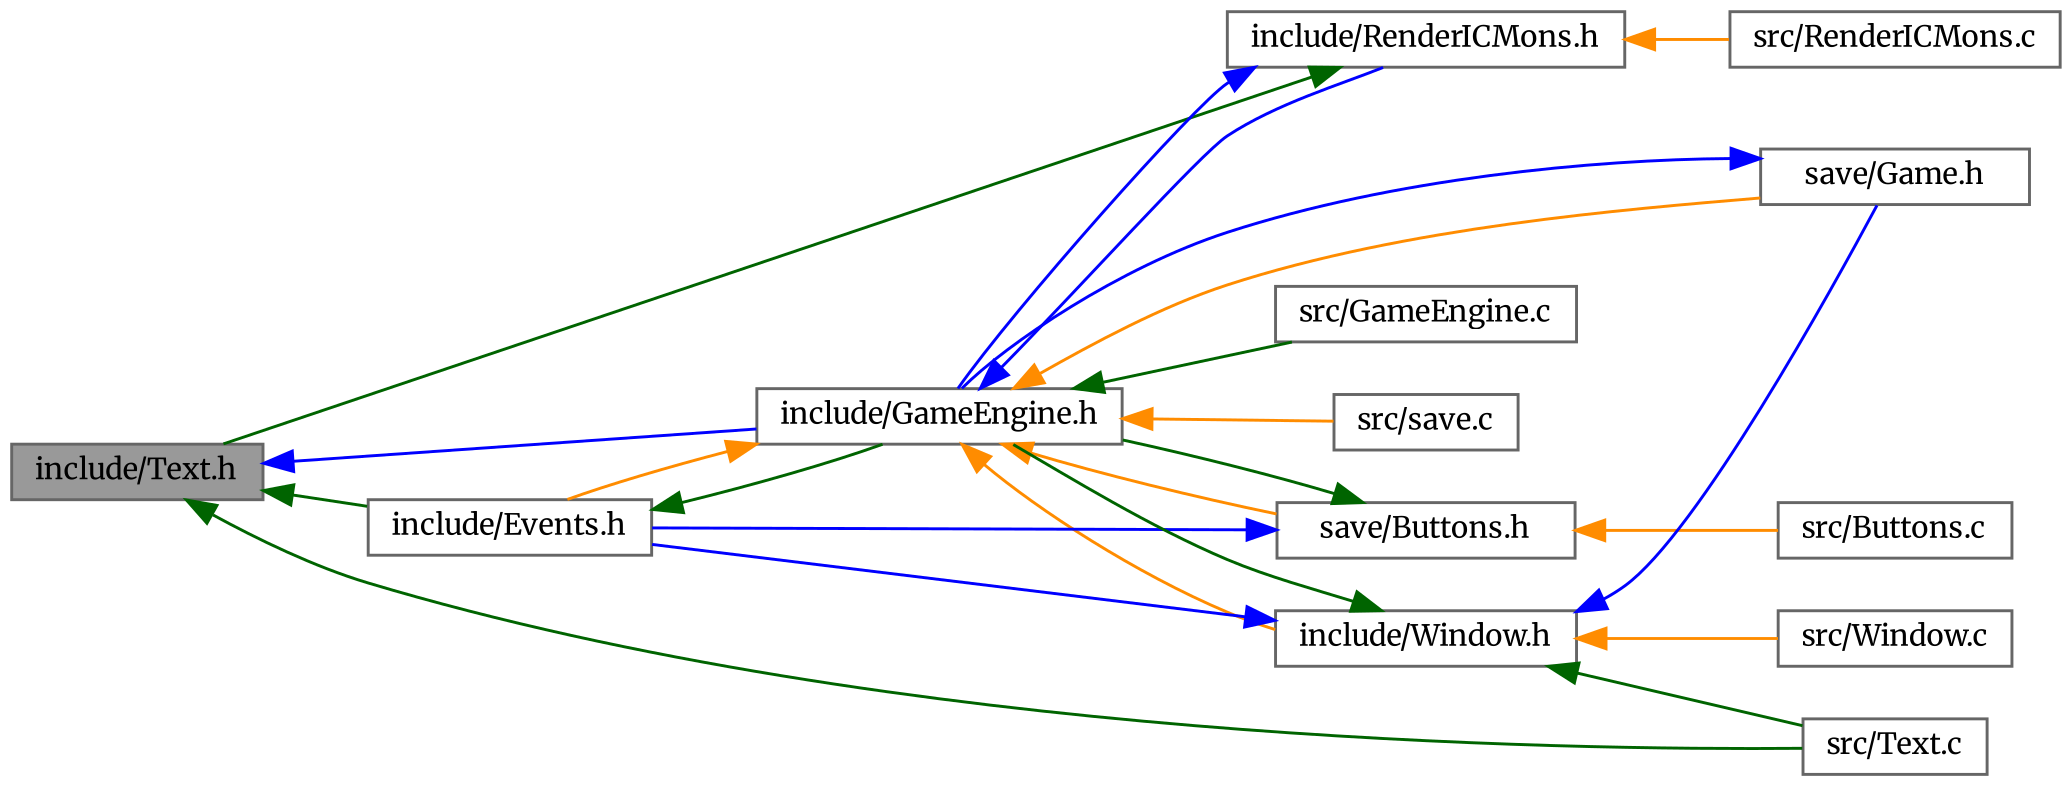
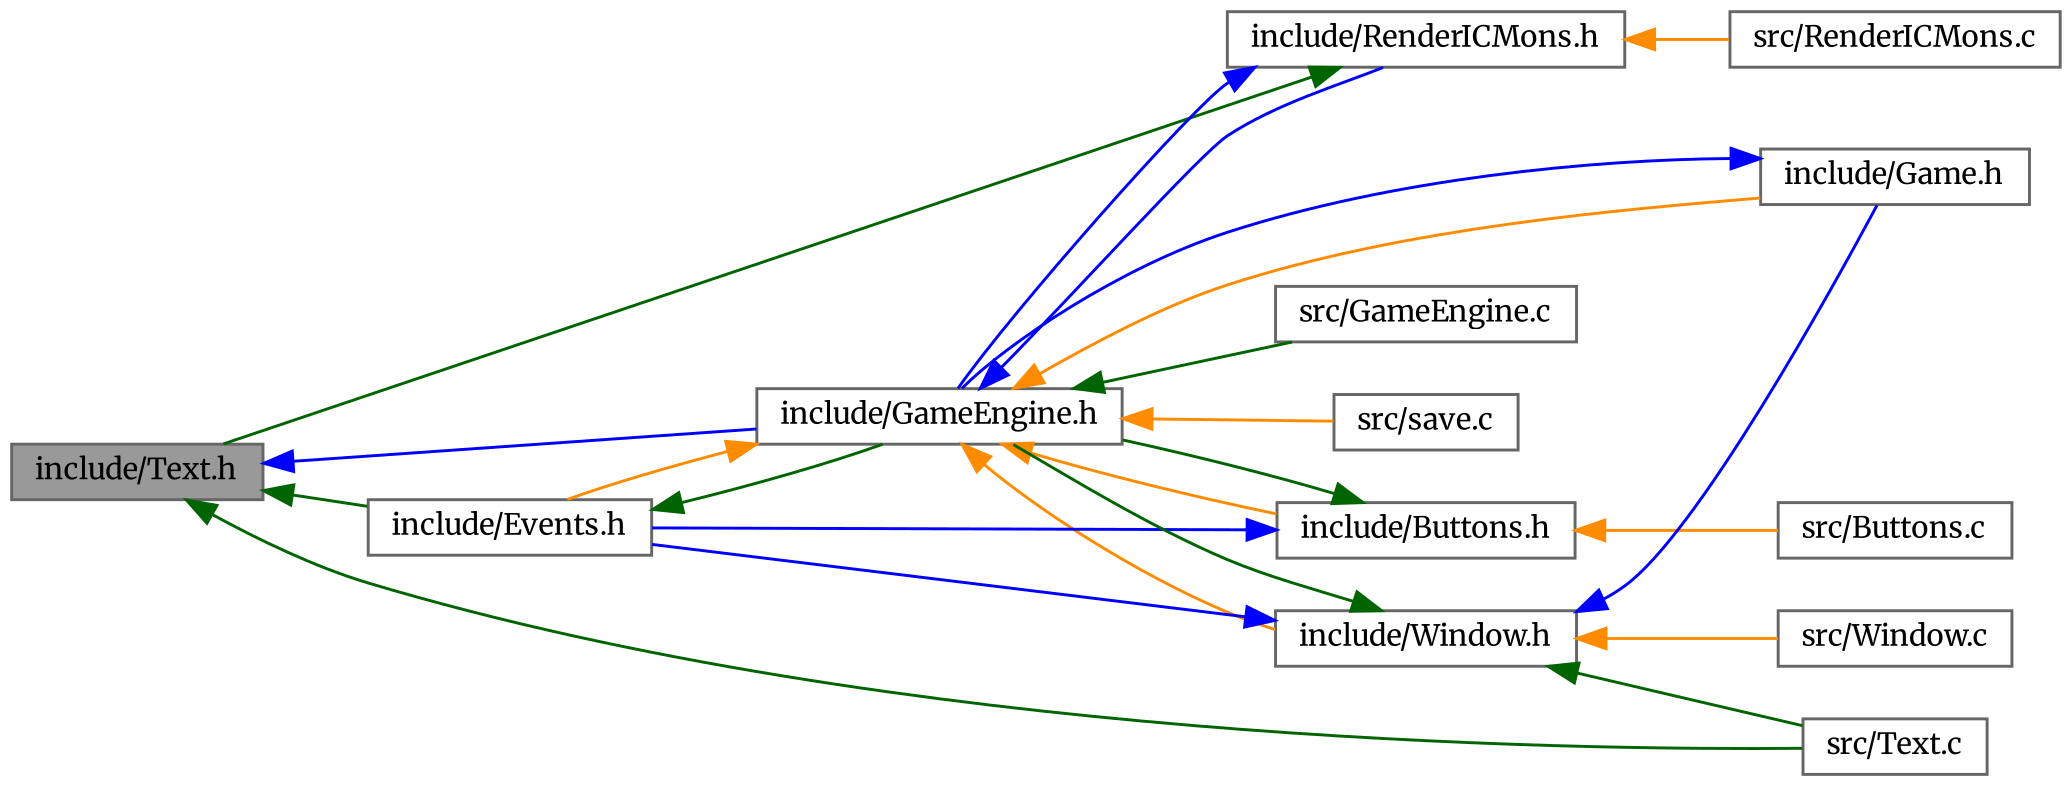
(1895, 177) -> (1895, 177)
(1426, 530) -> (1426, 530)
